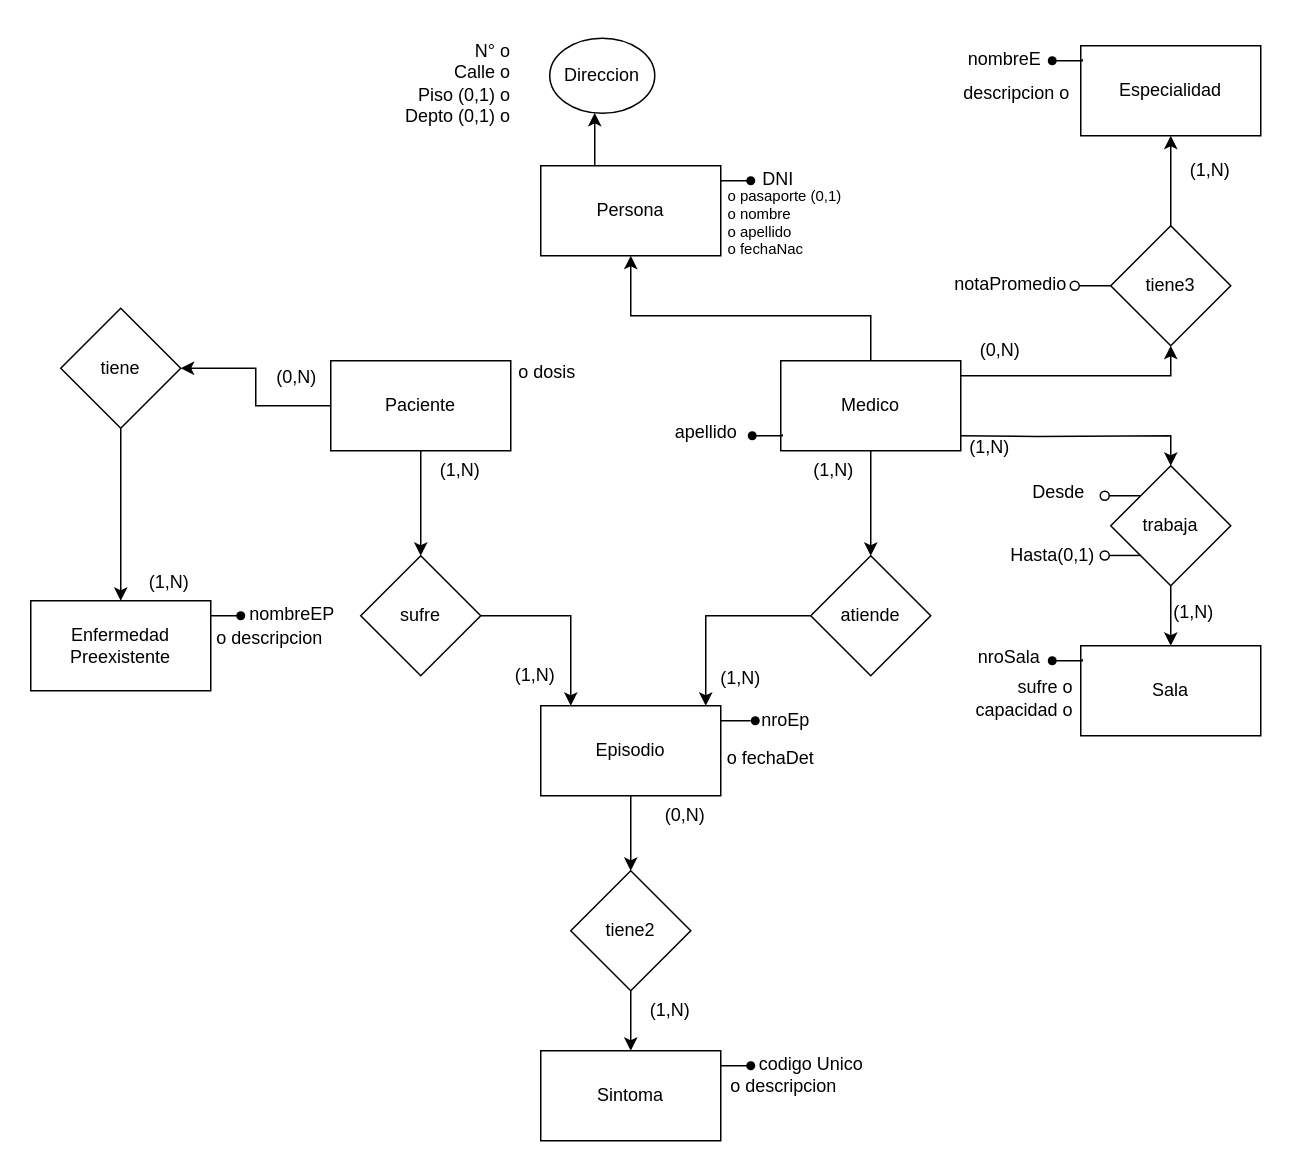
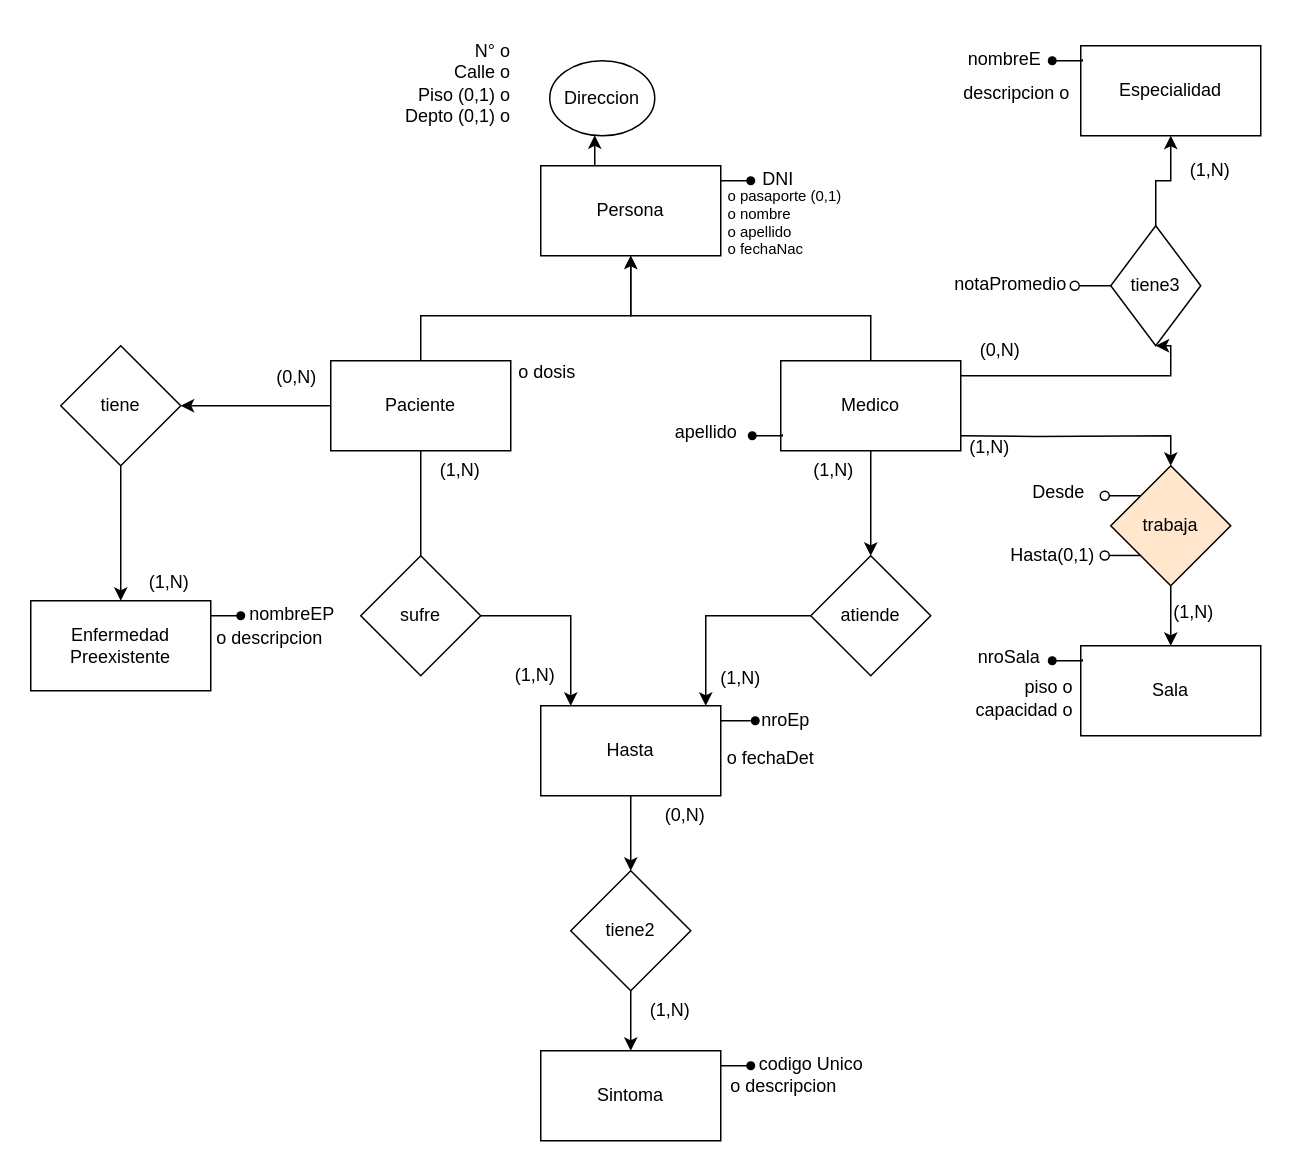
(602, 76) -> (602, 98)
(1171, 286) -> (1156, 286)
none -> (502, 316)
(631, 316) -> (631, 316)
(121, 368) -> (121, 406)
(1171, 526) -> (1171, 526)
(421, 544) -> (421, 548)
(1022, 698) -> (1022, 698)
(631, 751) -> (631, 751)
